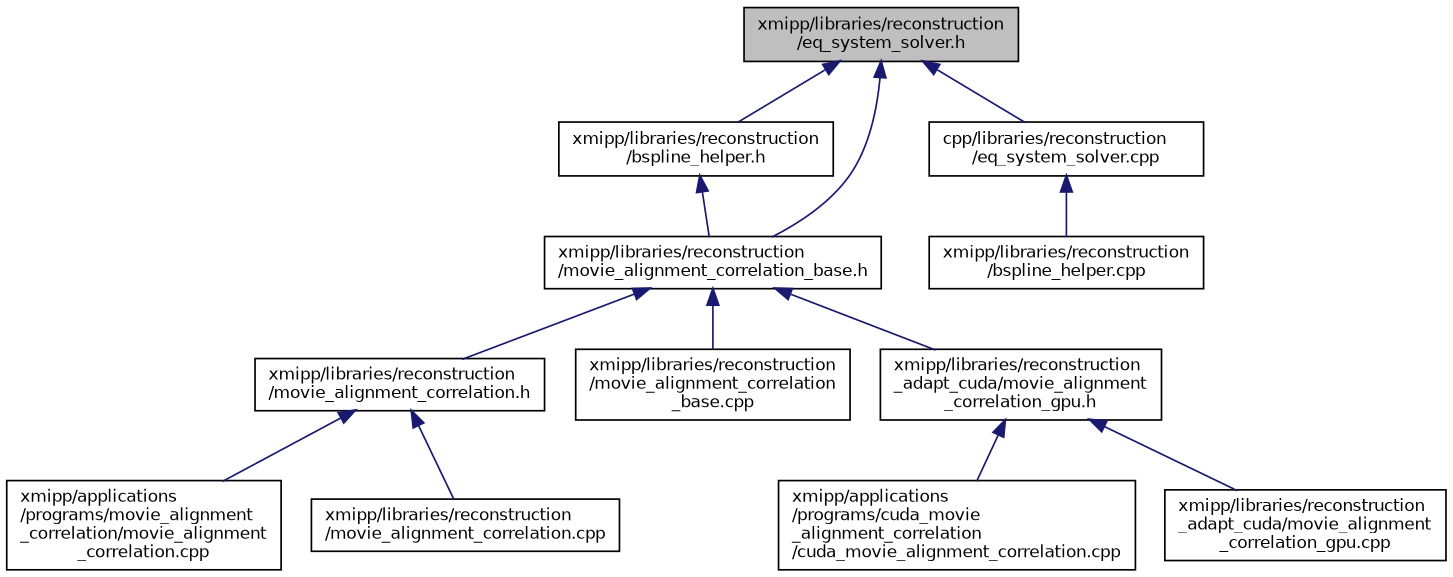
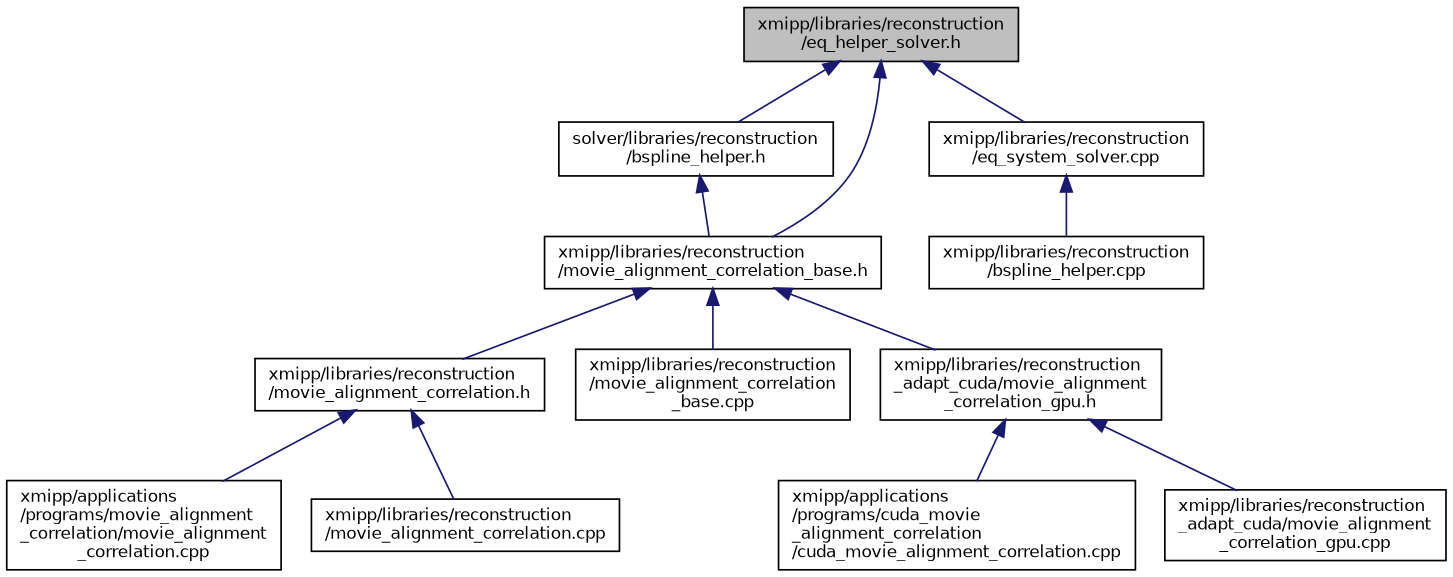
(881, 35) -> (881, 35)
(696, 149) -> (696, 149)
(1066, 149) -> (1066, 149)
